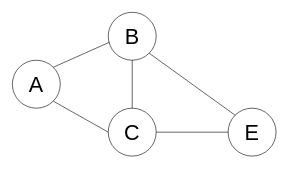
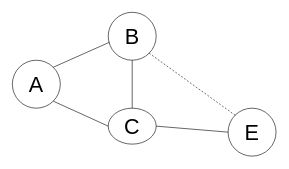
(191, 84) -> (191, 84)
(132, 132) -> (132, 126)
